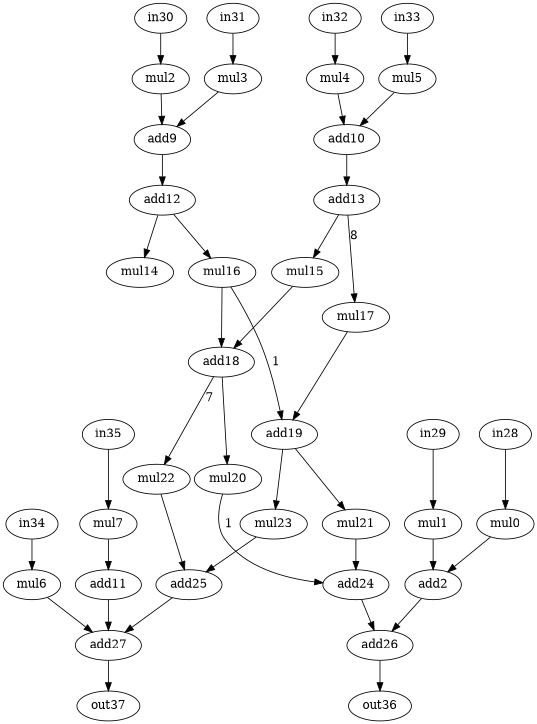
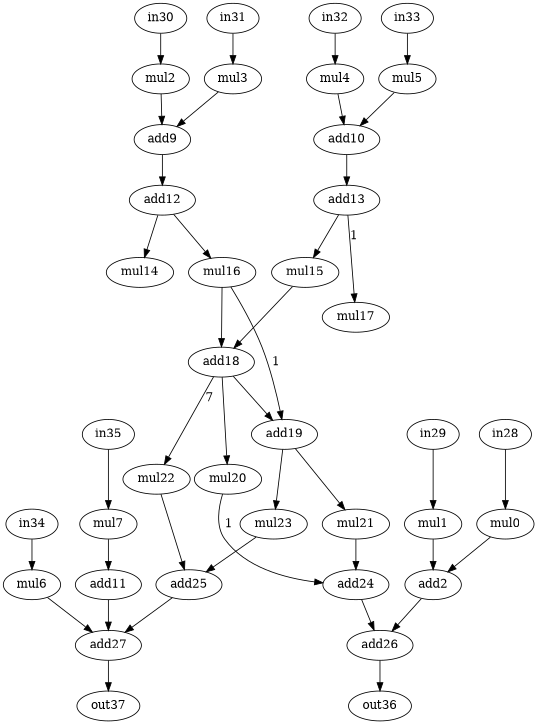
(354, 236) -> (354, 236)
(322, 372) -> (250, 395)
